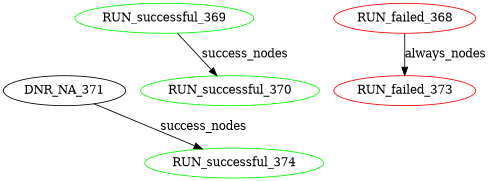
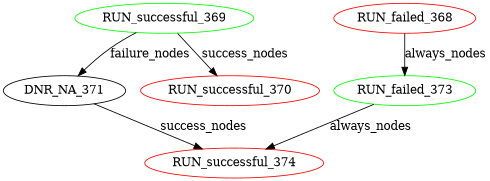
none -> (109, 49)
(230, 91) -> (230, 91)
(405, 91) -> (405, 91)
none -> (324, 125)
(234, 163) -> (234, 163)
